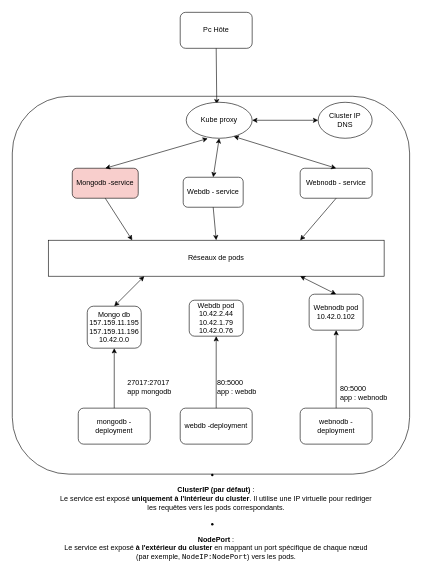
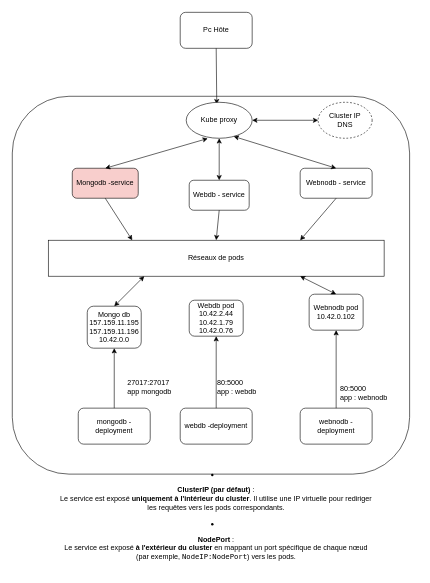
(345, 120) -> (345, 120)
(213, 192) -> (219, 195)
